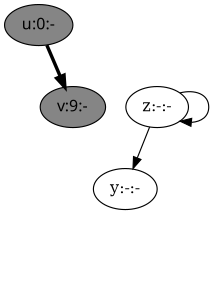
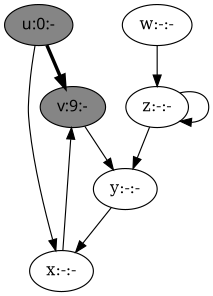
none -> (157, 25)
none -> (96, 143)
none -> (62, 271)
